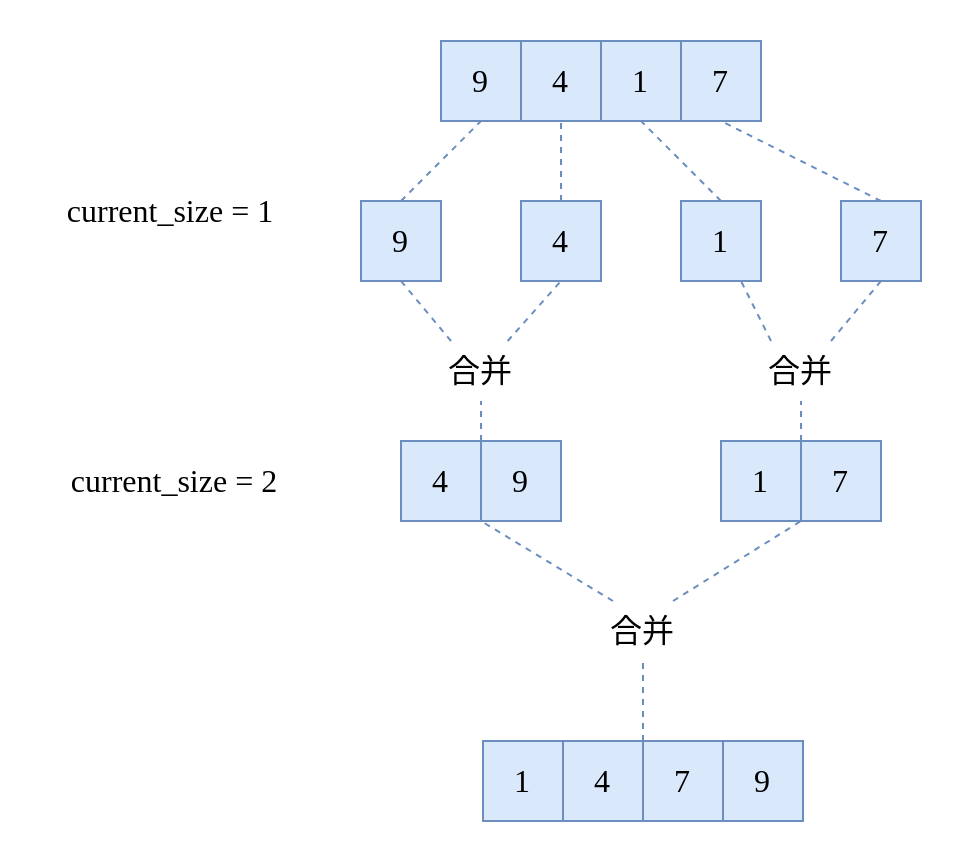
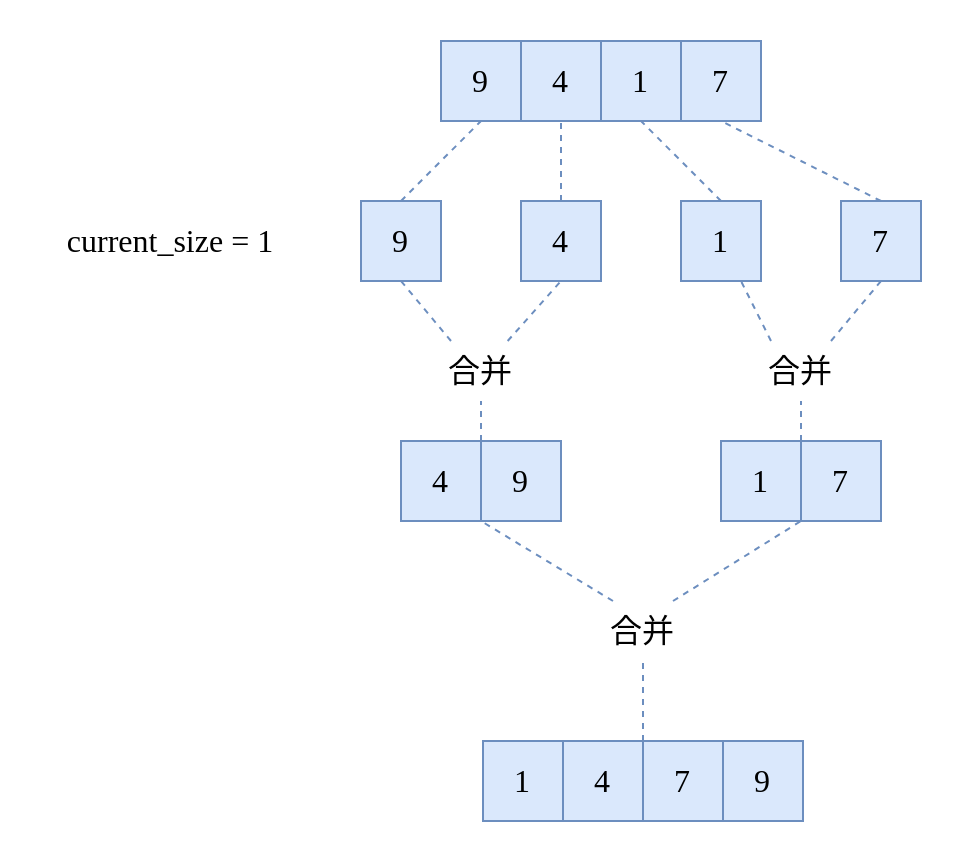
(171, 211) -> (171, 241)
(175, 481) -> none
